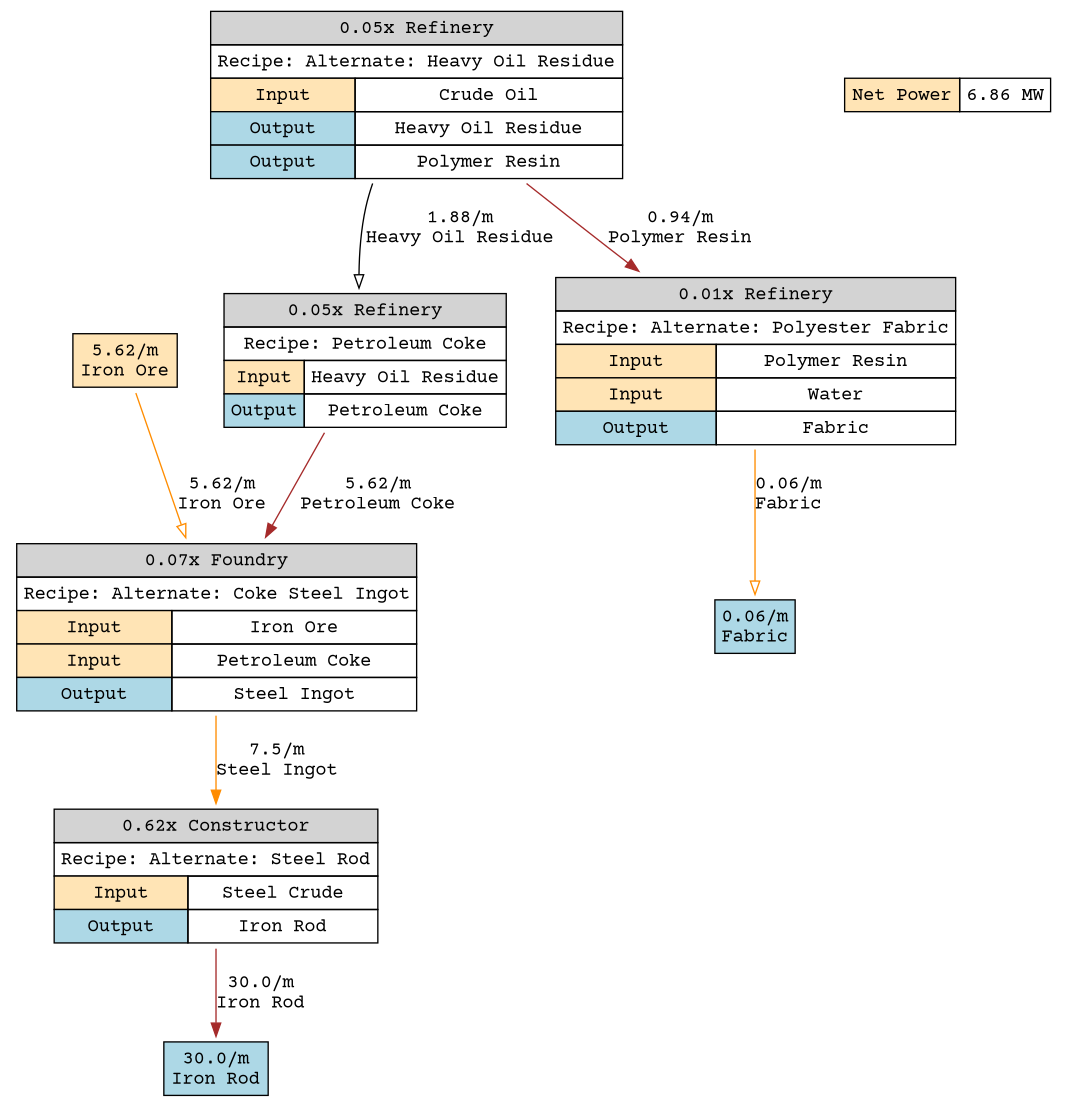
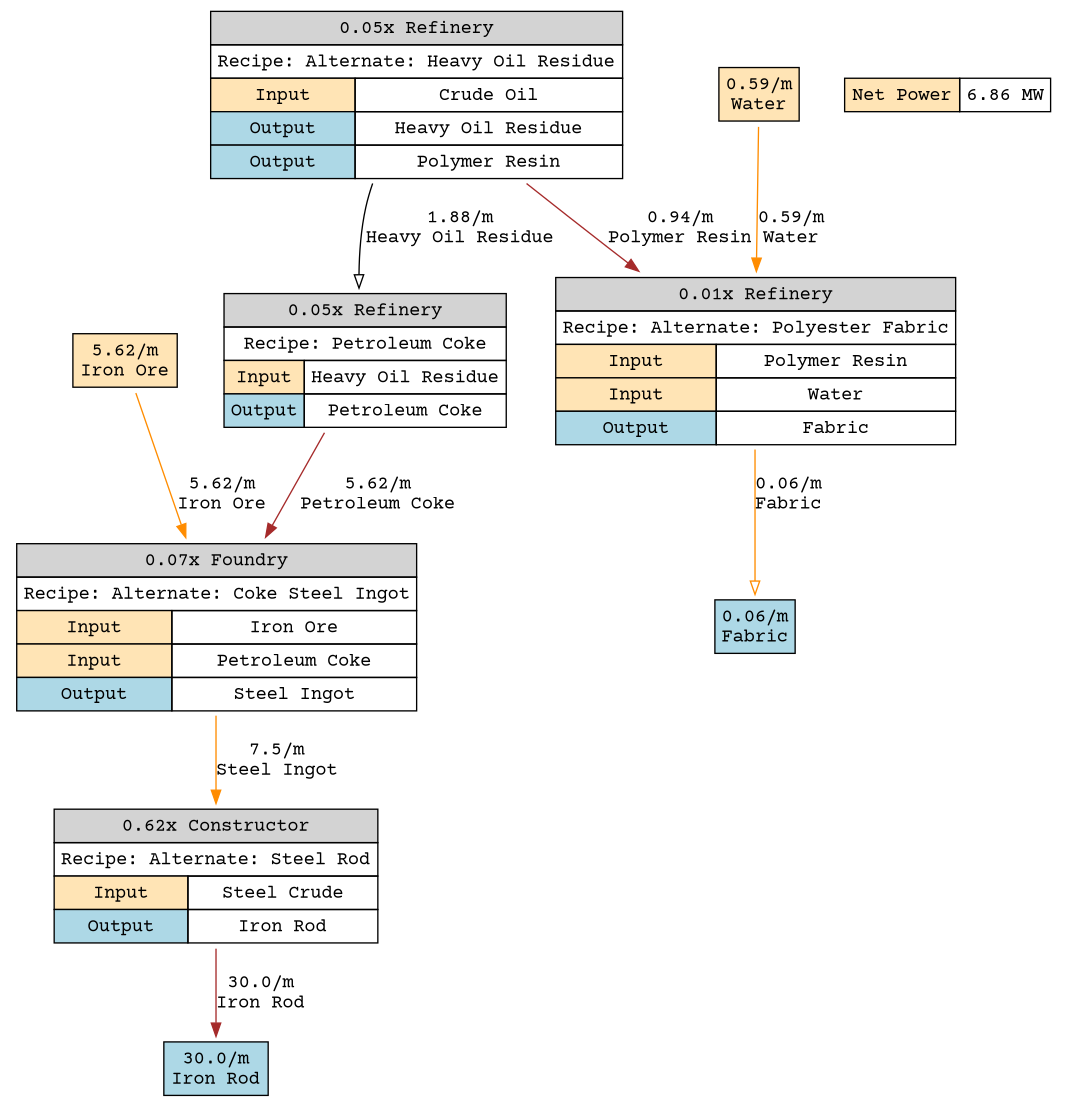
none -> (759, 94)
(159, 459) -> (159, 459)
